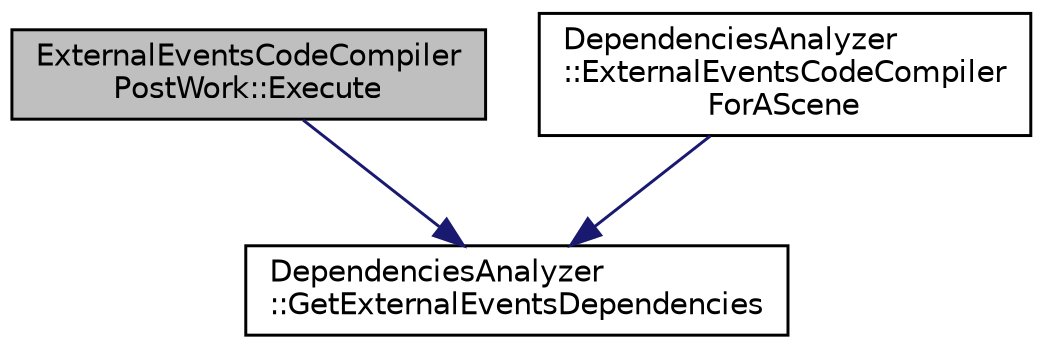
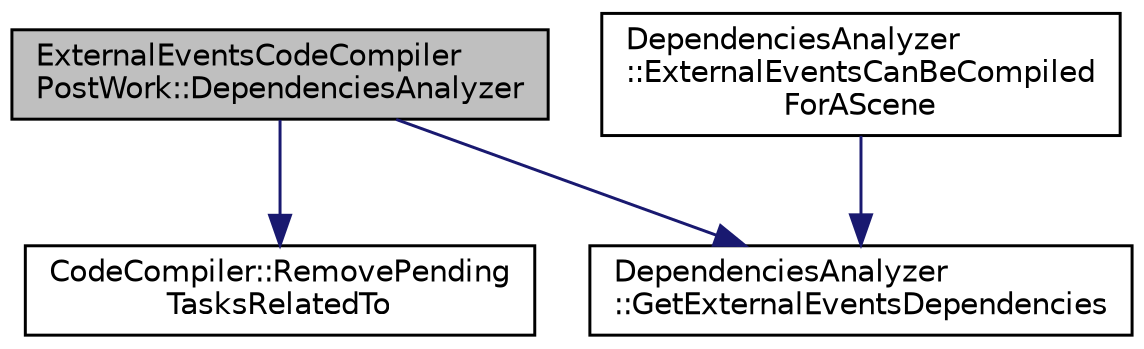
(249, 74) -> (280, 74)
(785, 74) -> (861, 74)
none -> (280, 290)
